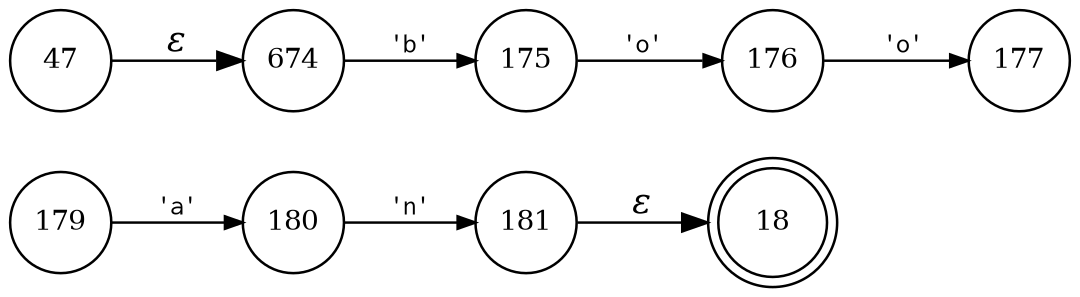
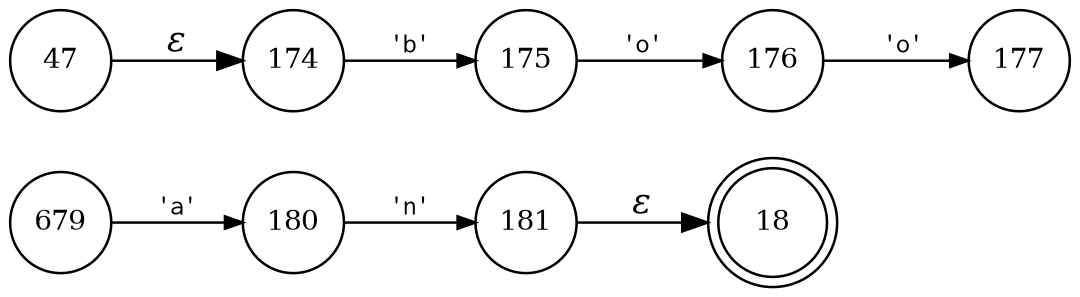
(293, 61) -> (293, 61)
(61, 223) -> (61, 223)
